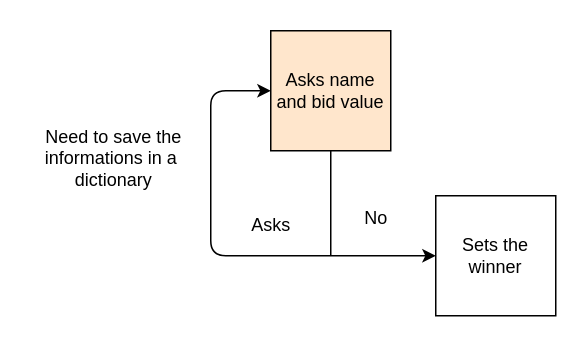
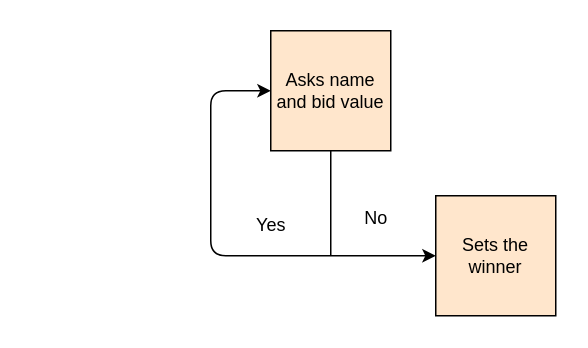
(113, 158) -> none
(272, 226) -> (272, 226)
(496, 256) -> (496, 256)
